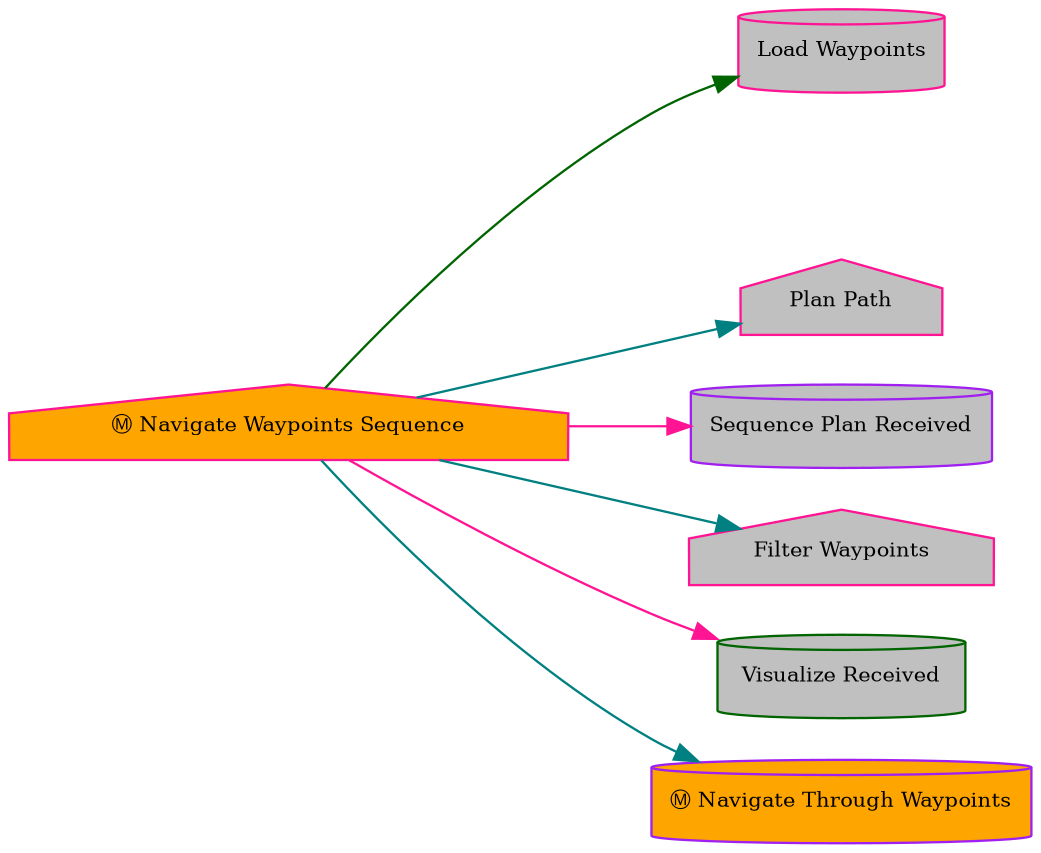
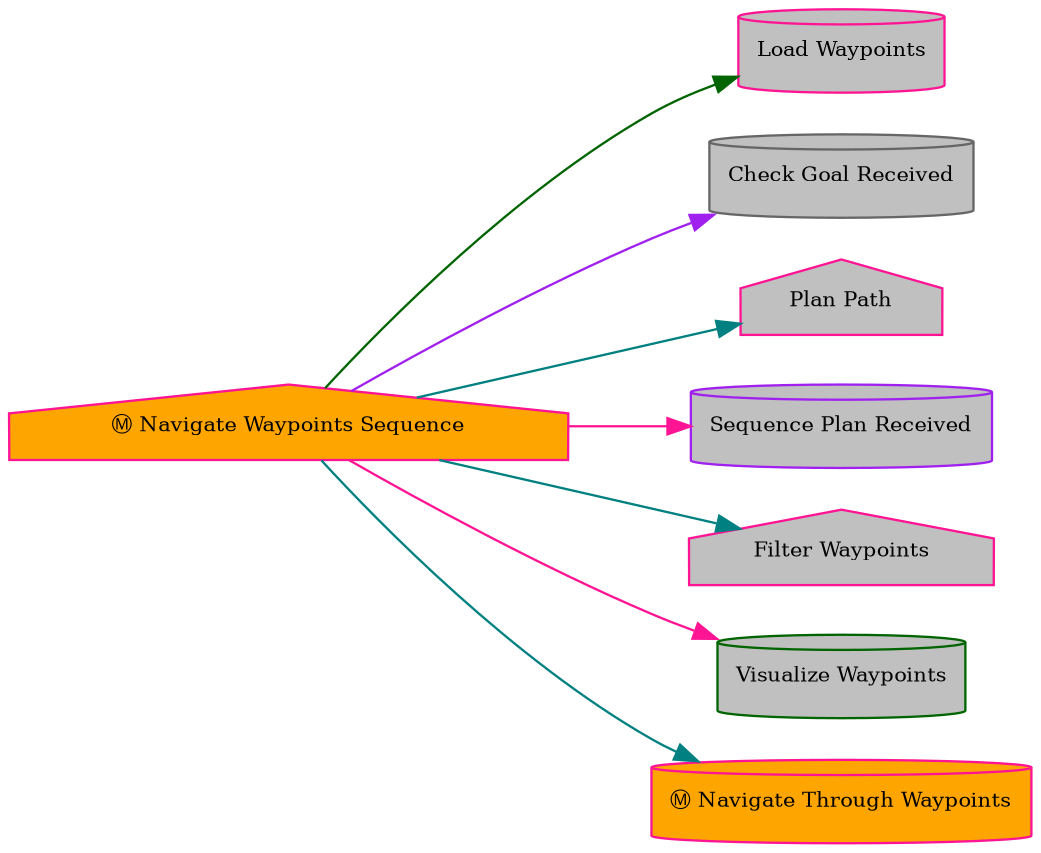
none -> (841, 176)
(841, 676) -> (841, 676)
(841, 802) -> (841, 802)
